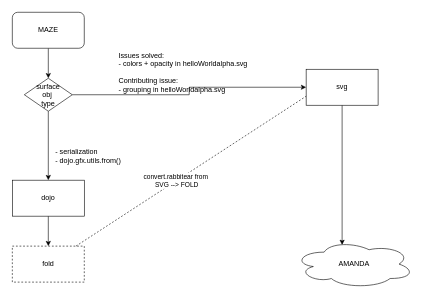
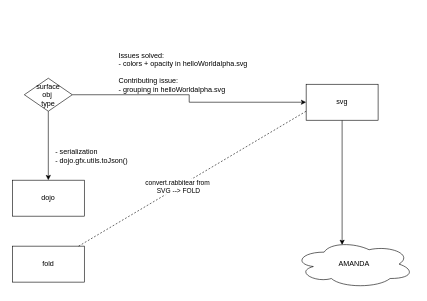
(48, 30) -> none
(48, 72) -> none
(342, 87) -> (342, 102)
(96, 156) -> (100, 156)
(48, 240) -> none
(48, 264) -> (48, 264)
